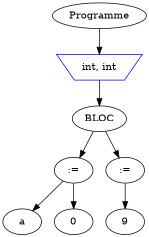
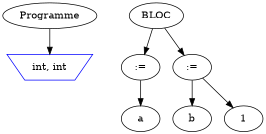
(99, 89) -> none
none -> (192, 119)
(74, 222) -> none
(125, 222) -> (244, 119)
